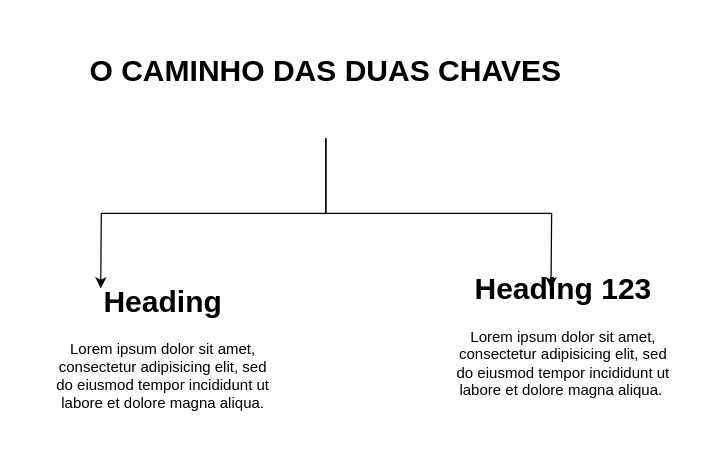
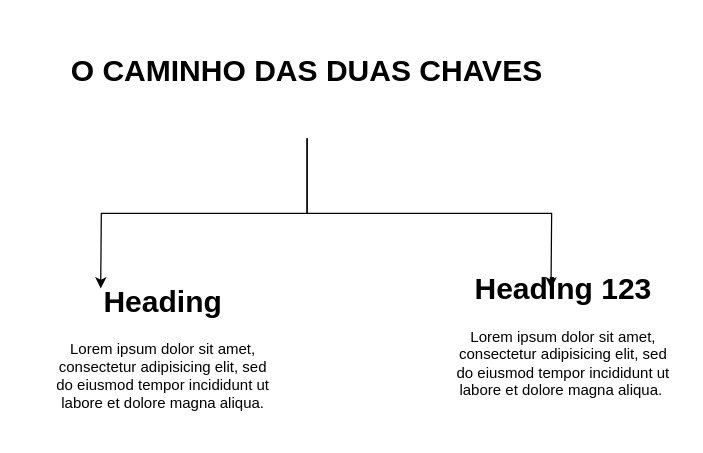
(326, 82) -> (307, 82)
